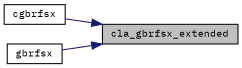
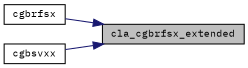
(170, 34) -> (173, 34)
(35, 54) -> (35, 54)
